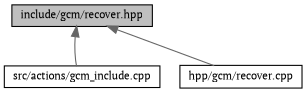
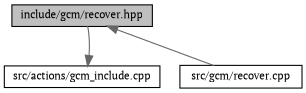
(75, 52) -> (89, 41)
(241, 77) -> (241, 77)
